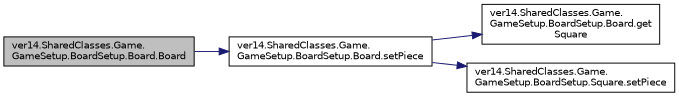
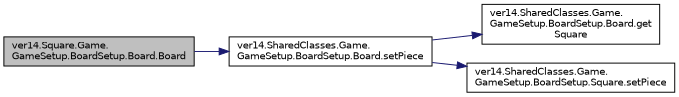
(99, 51) -> (99, 51)
